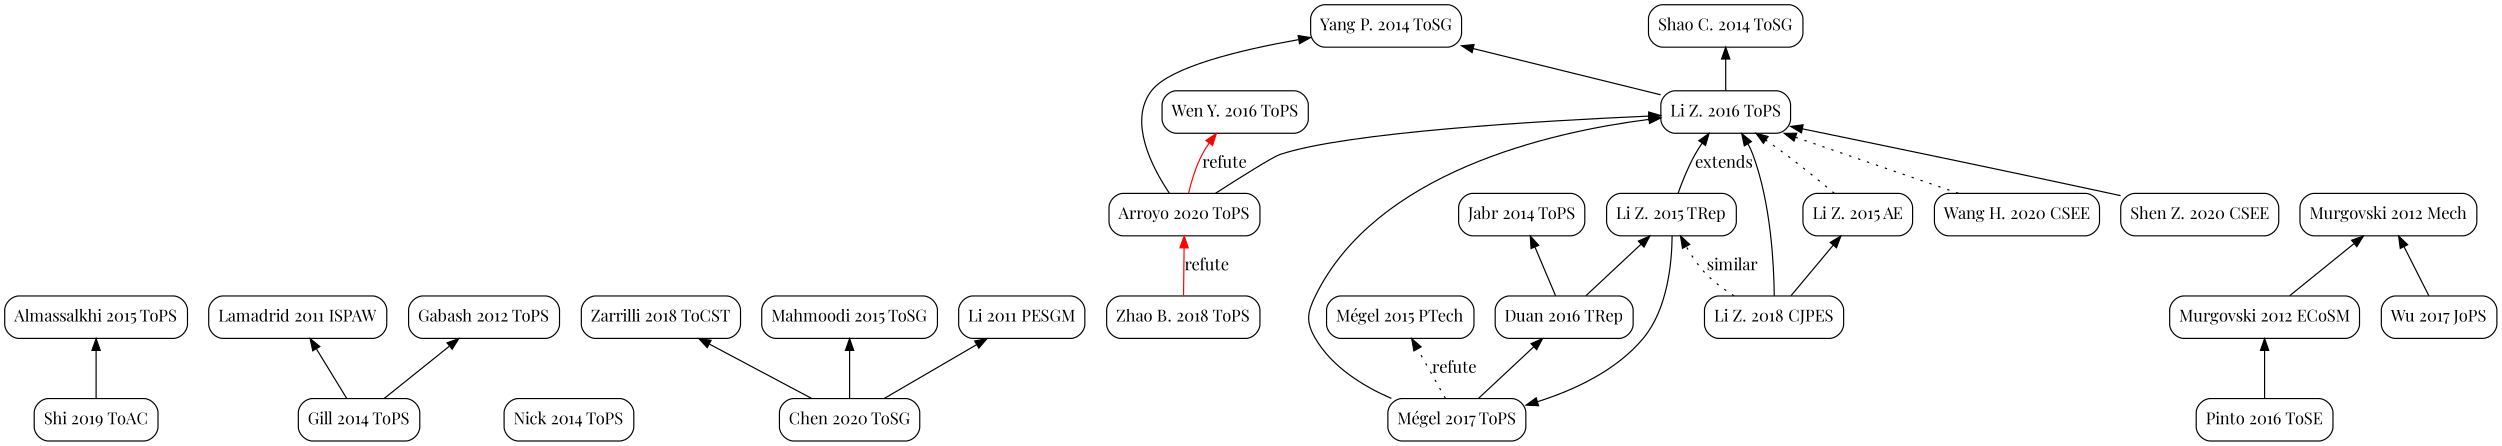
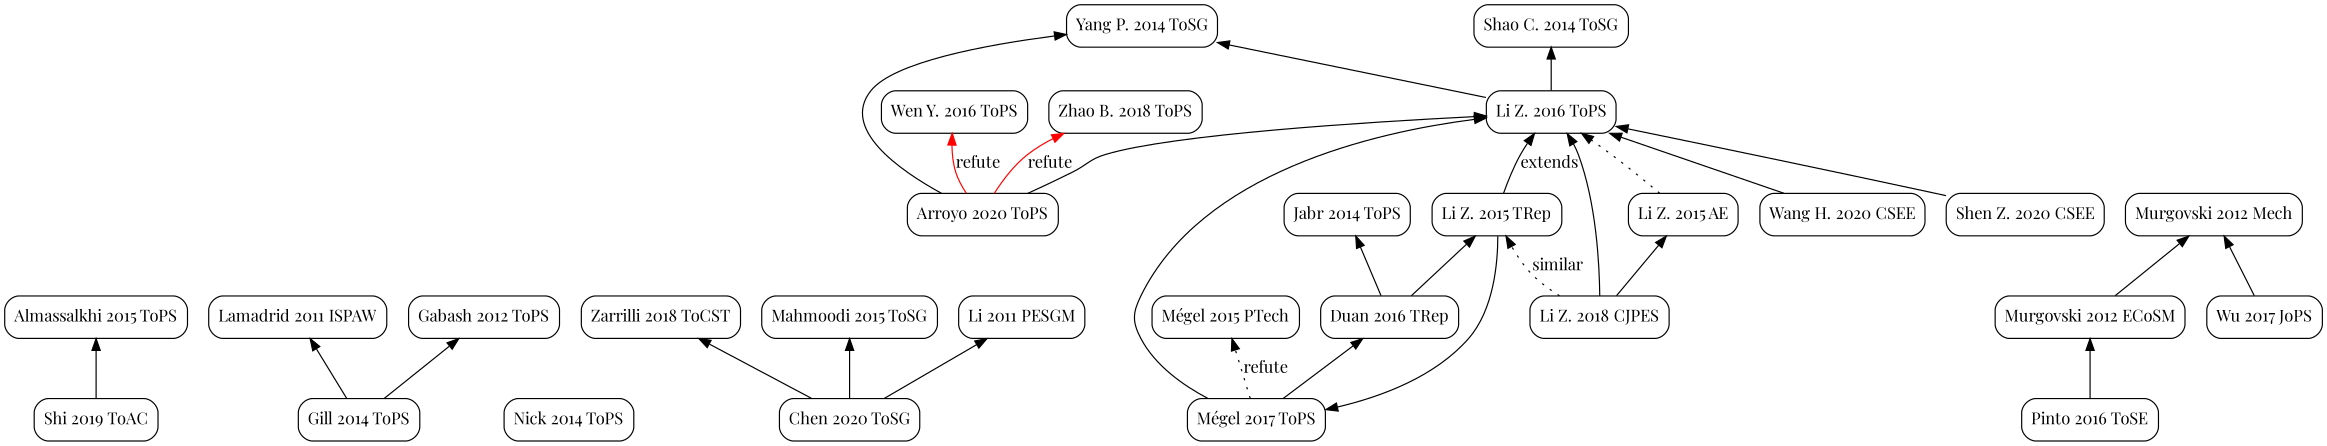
(1877, 165) -> (1702, 165)
(1184, 272) -> (1020, 161)
